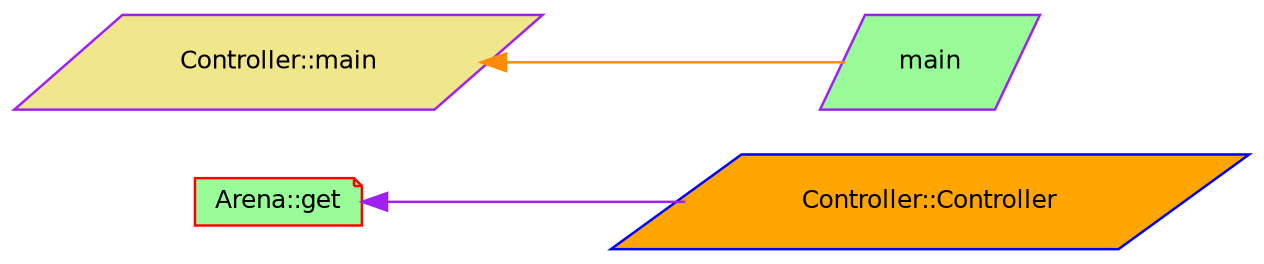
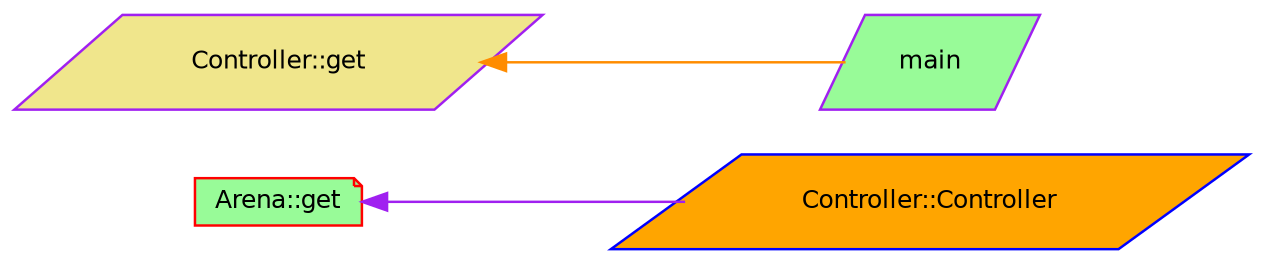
(278, 62) -> (278, 62)
